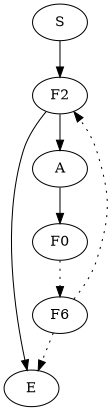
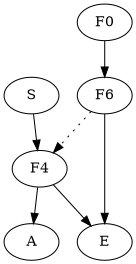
(60, 96) -> (40, 169)
(60, 200) -> none
(60, 274) -> (105, 54)
(48, 347) -> (105, 164)
